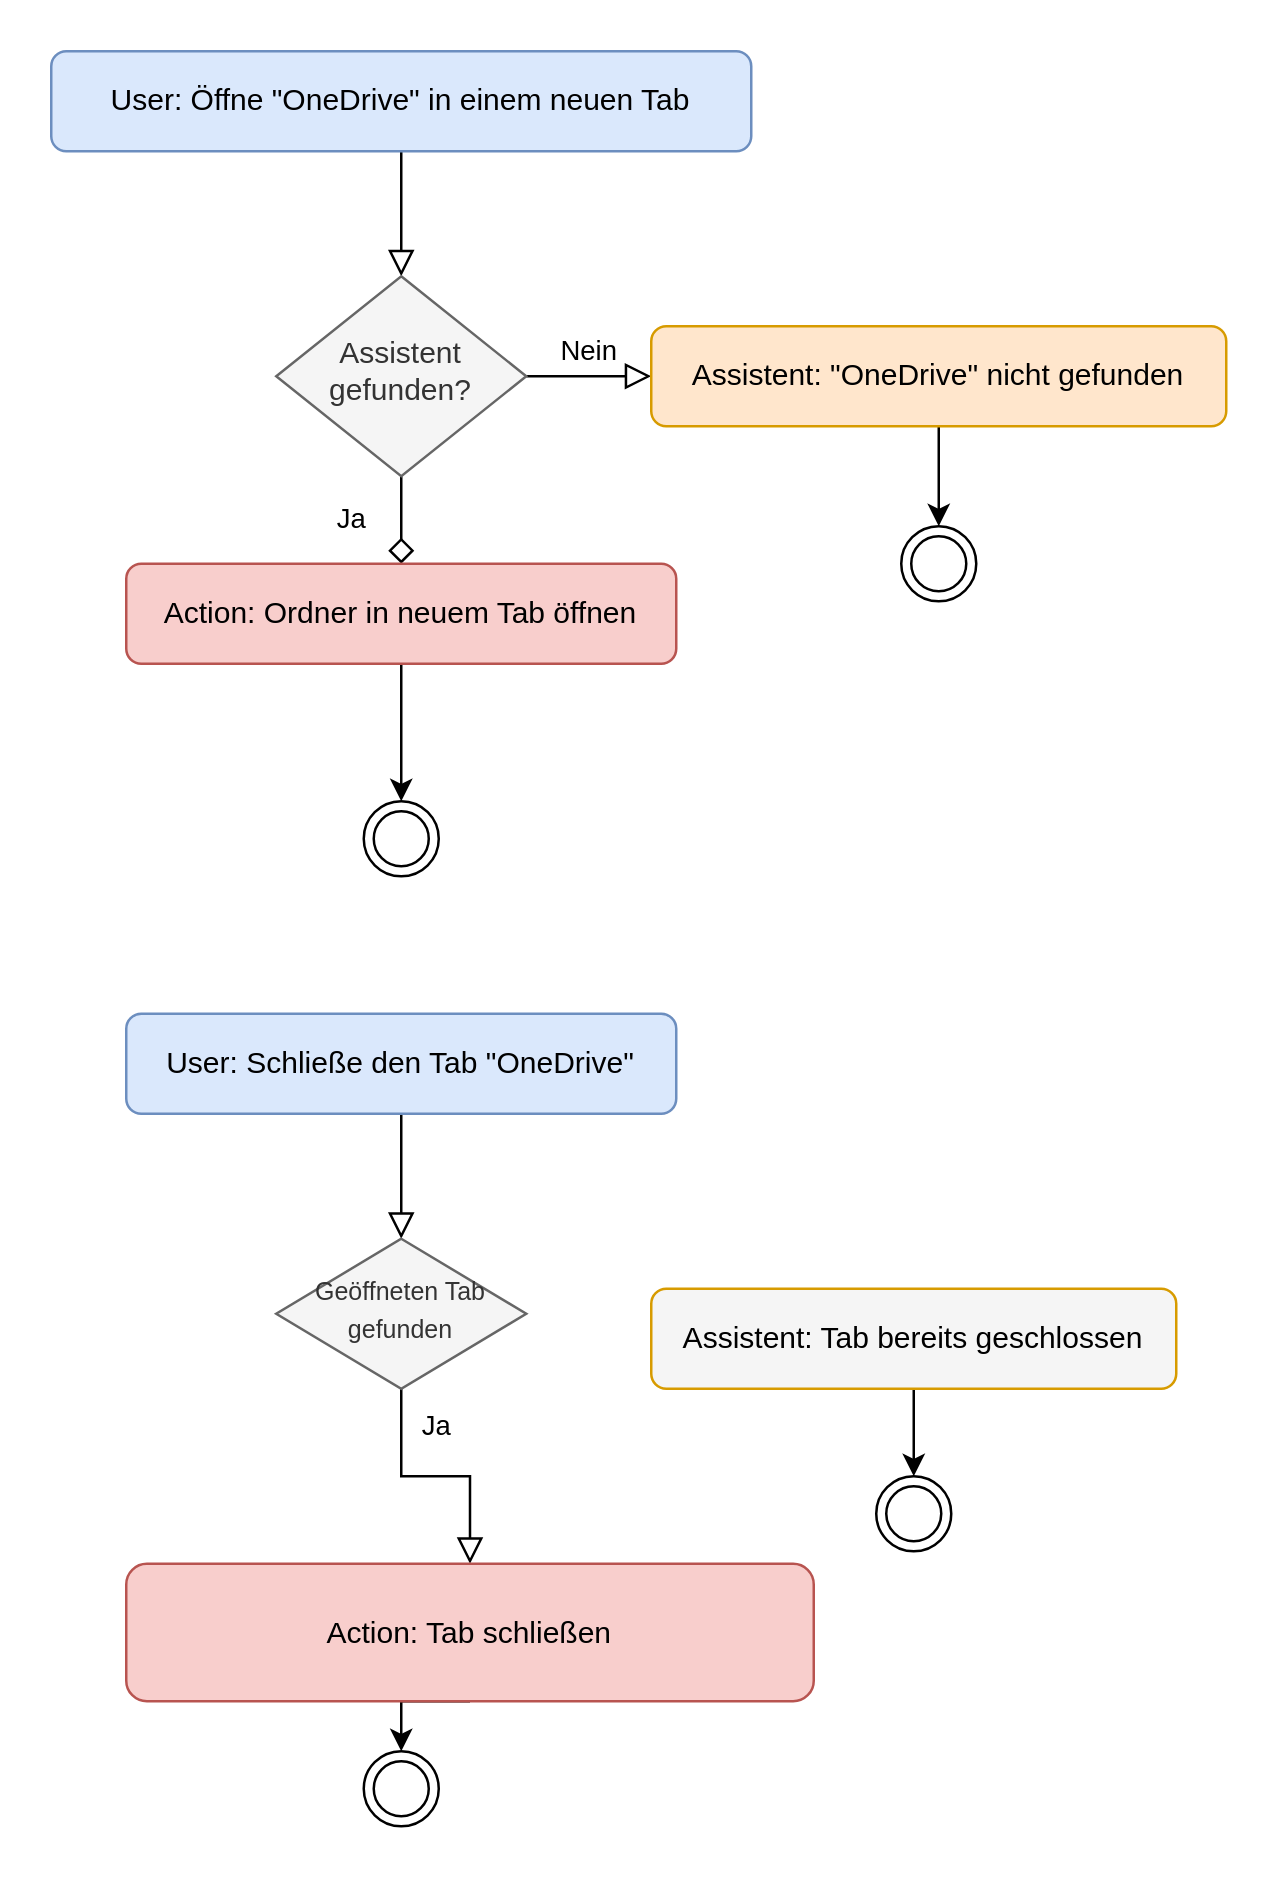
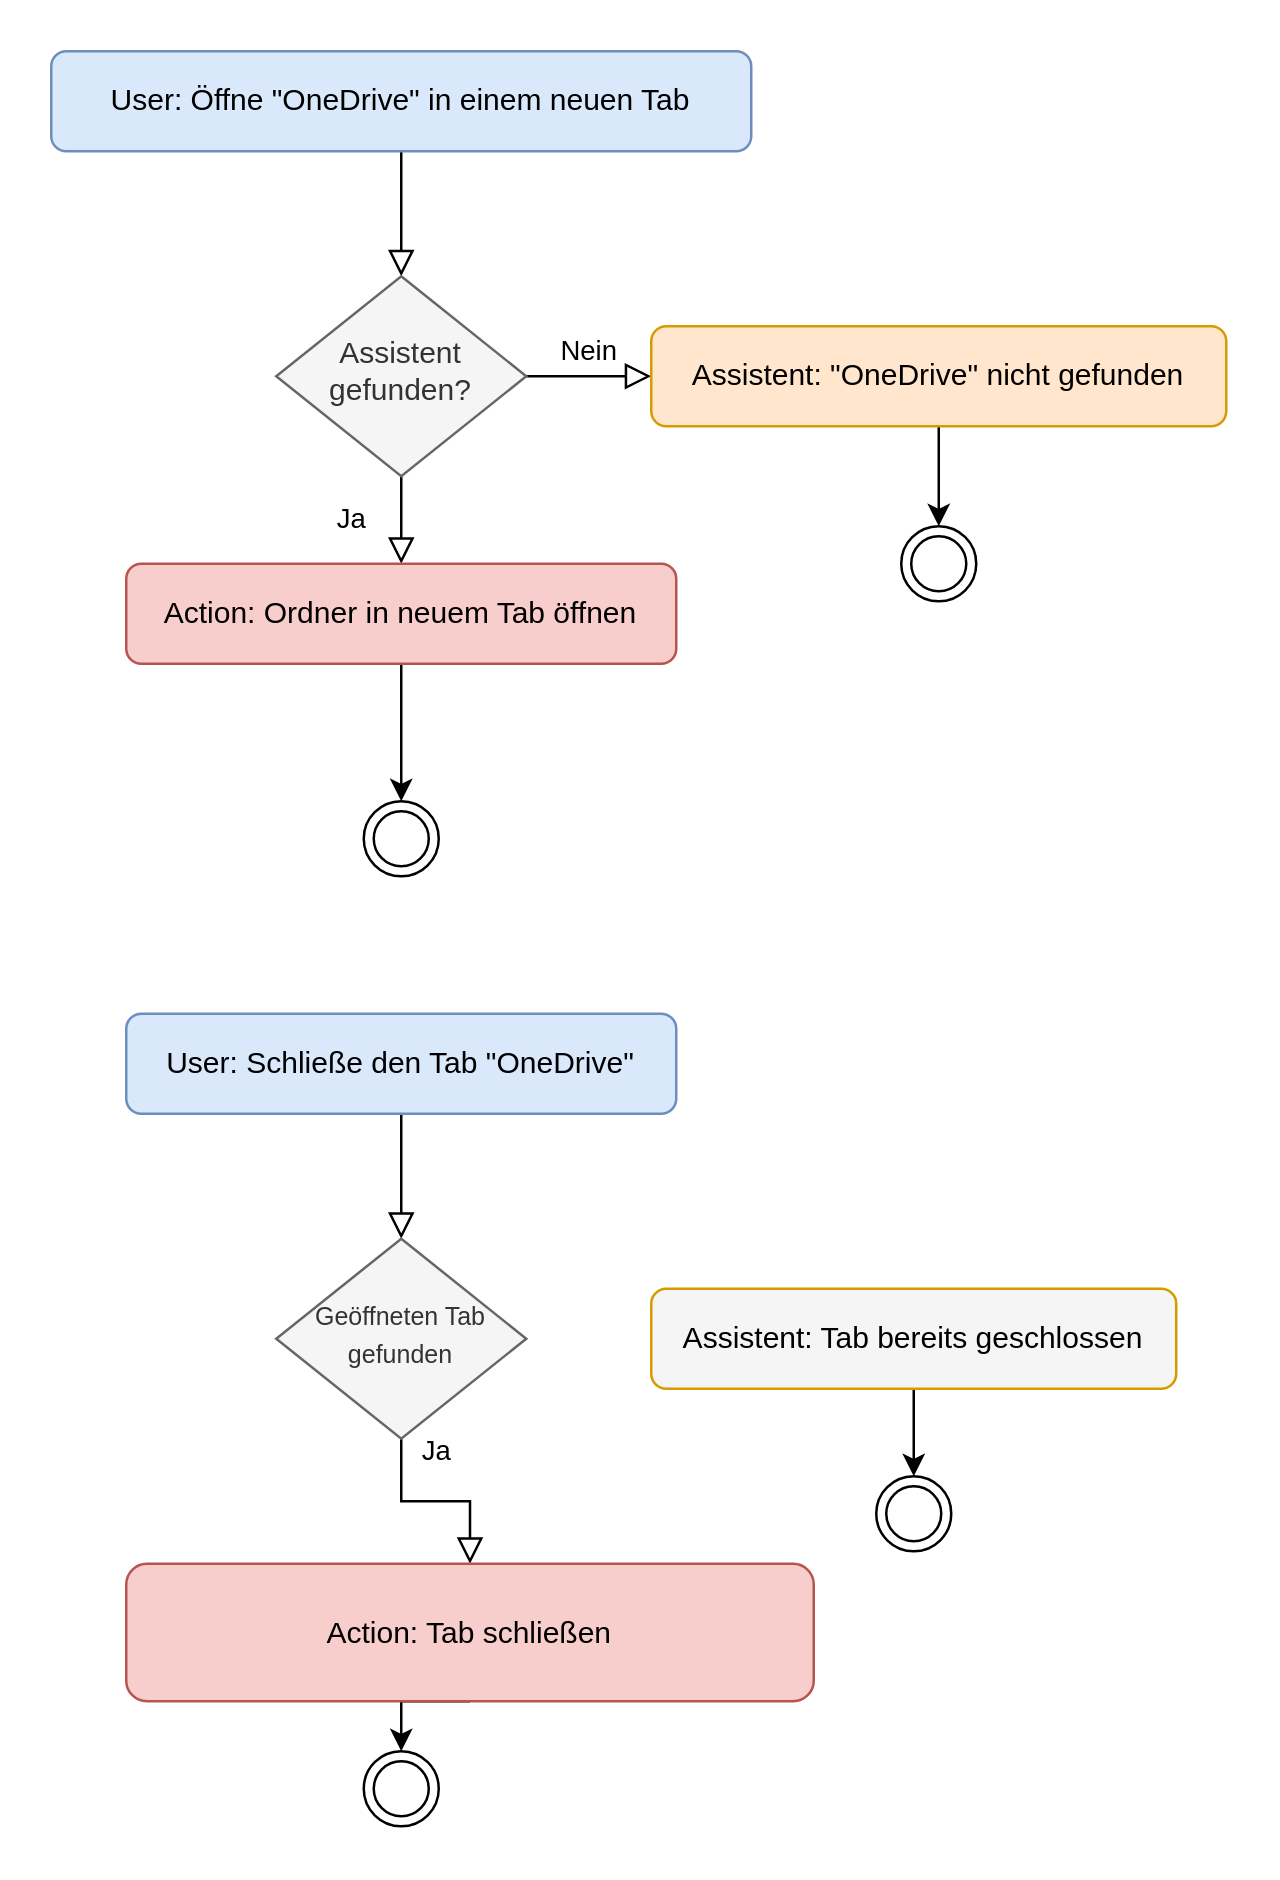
(401, 537) -> (401, 536)
(401, 1314) -> (401, 1339)
